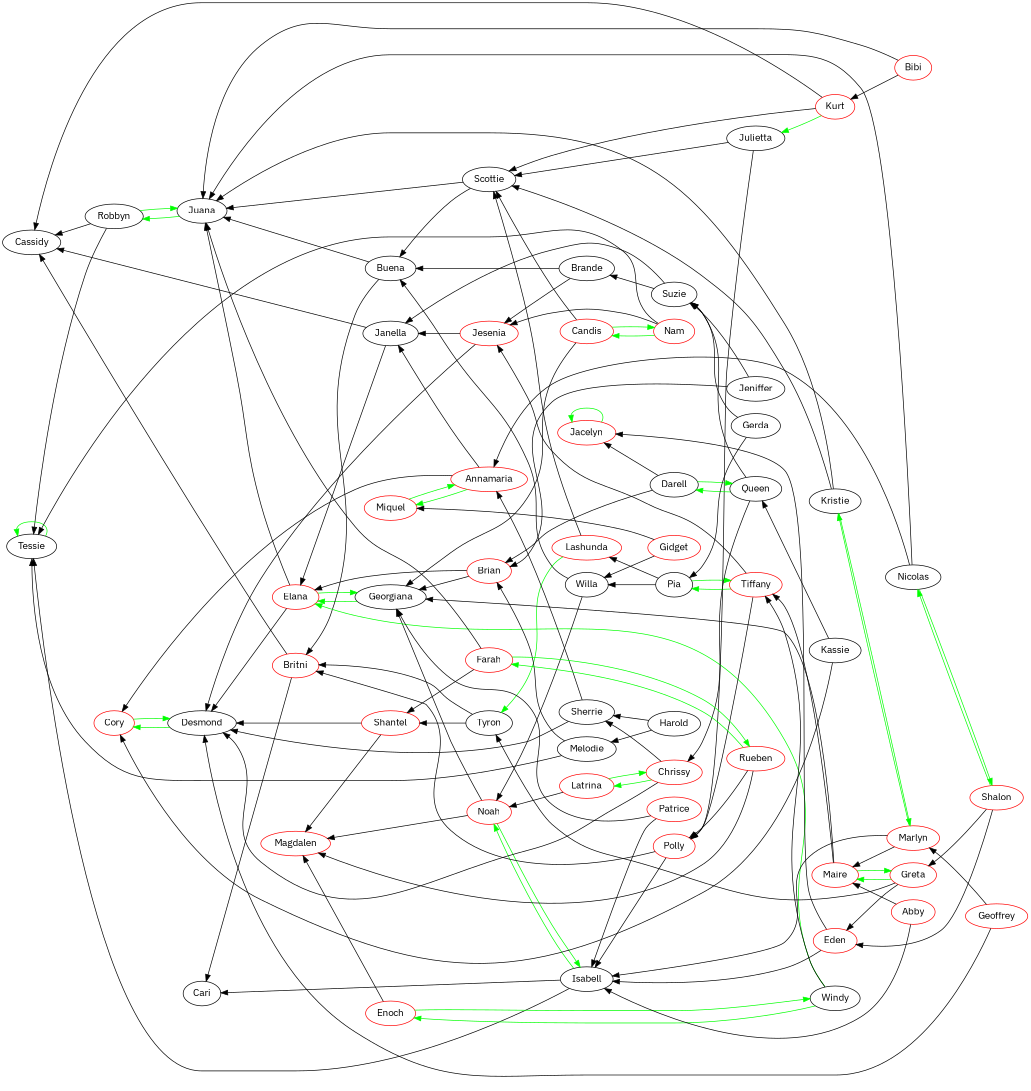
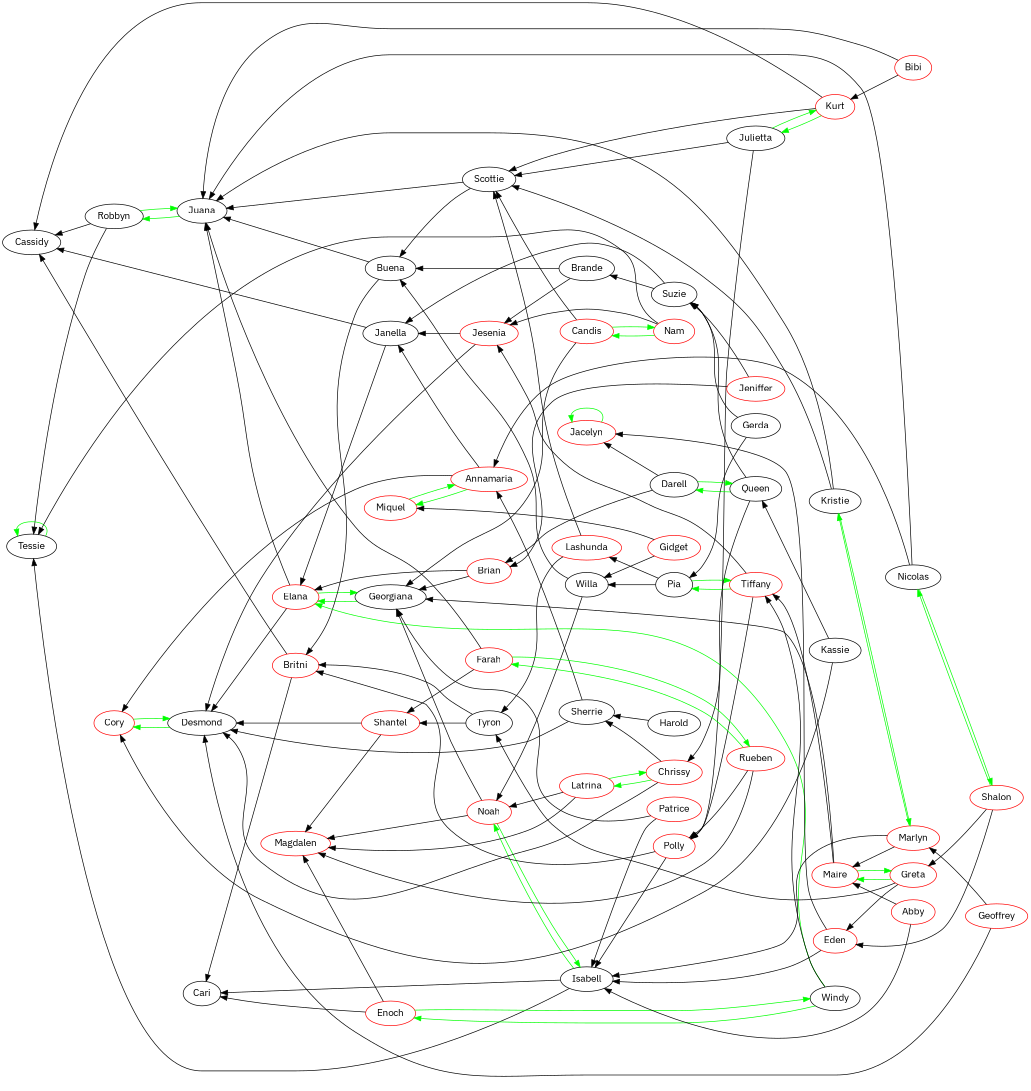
none -> (791, 120)
(756, 389) -> (756, 389)
(537, 636) -> (537, 636)
(587, 749) -> none
none -> (462, 846)
none -> (296, 1007)
